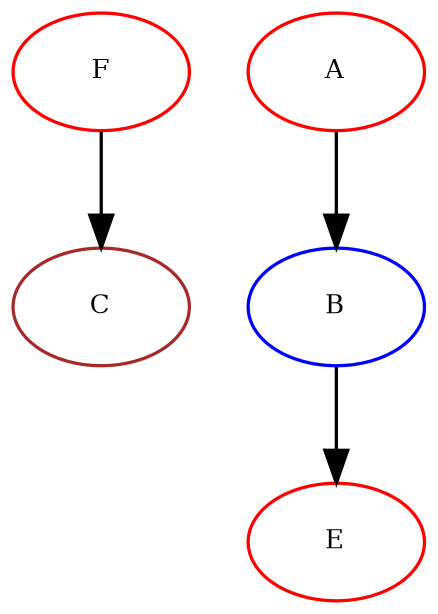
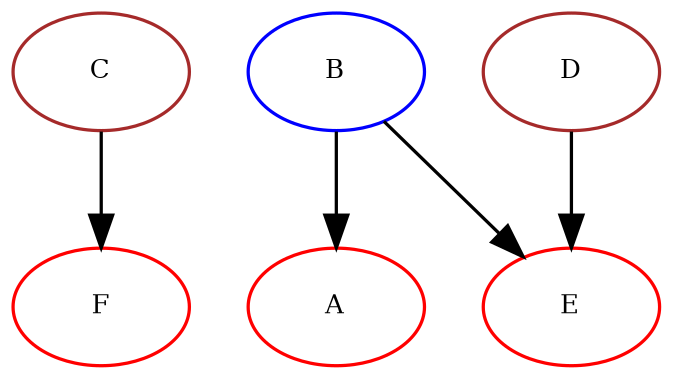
none -> (571, 72)
(101, 173) -> (101, 173)
(336, 173) -> (336, 173)
